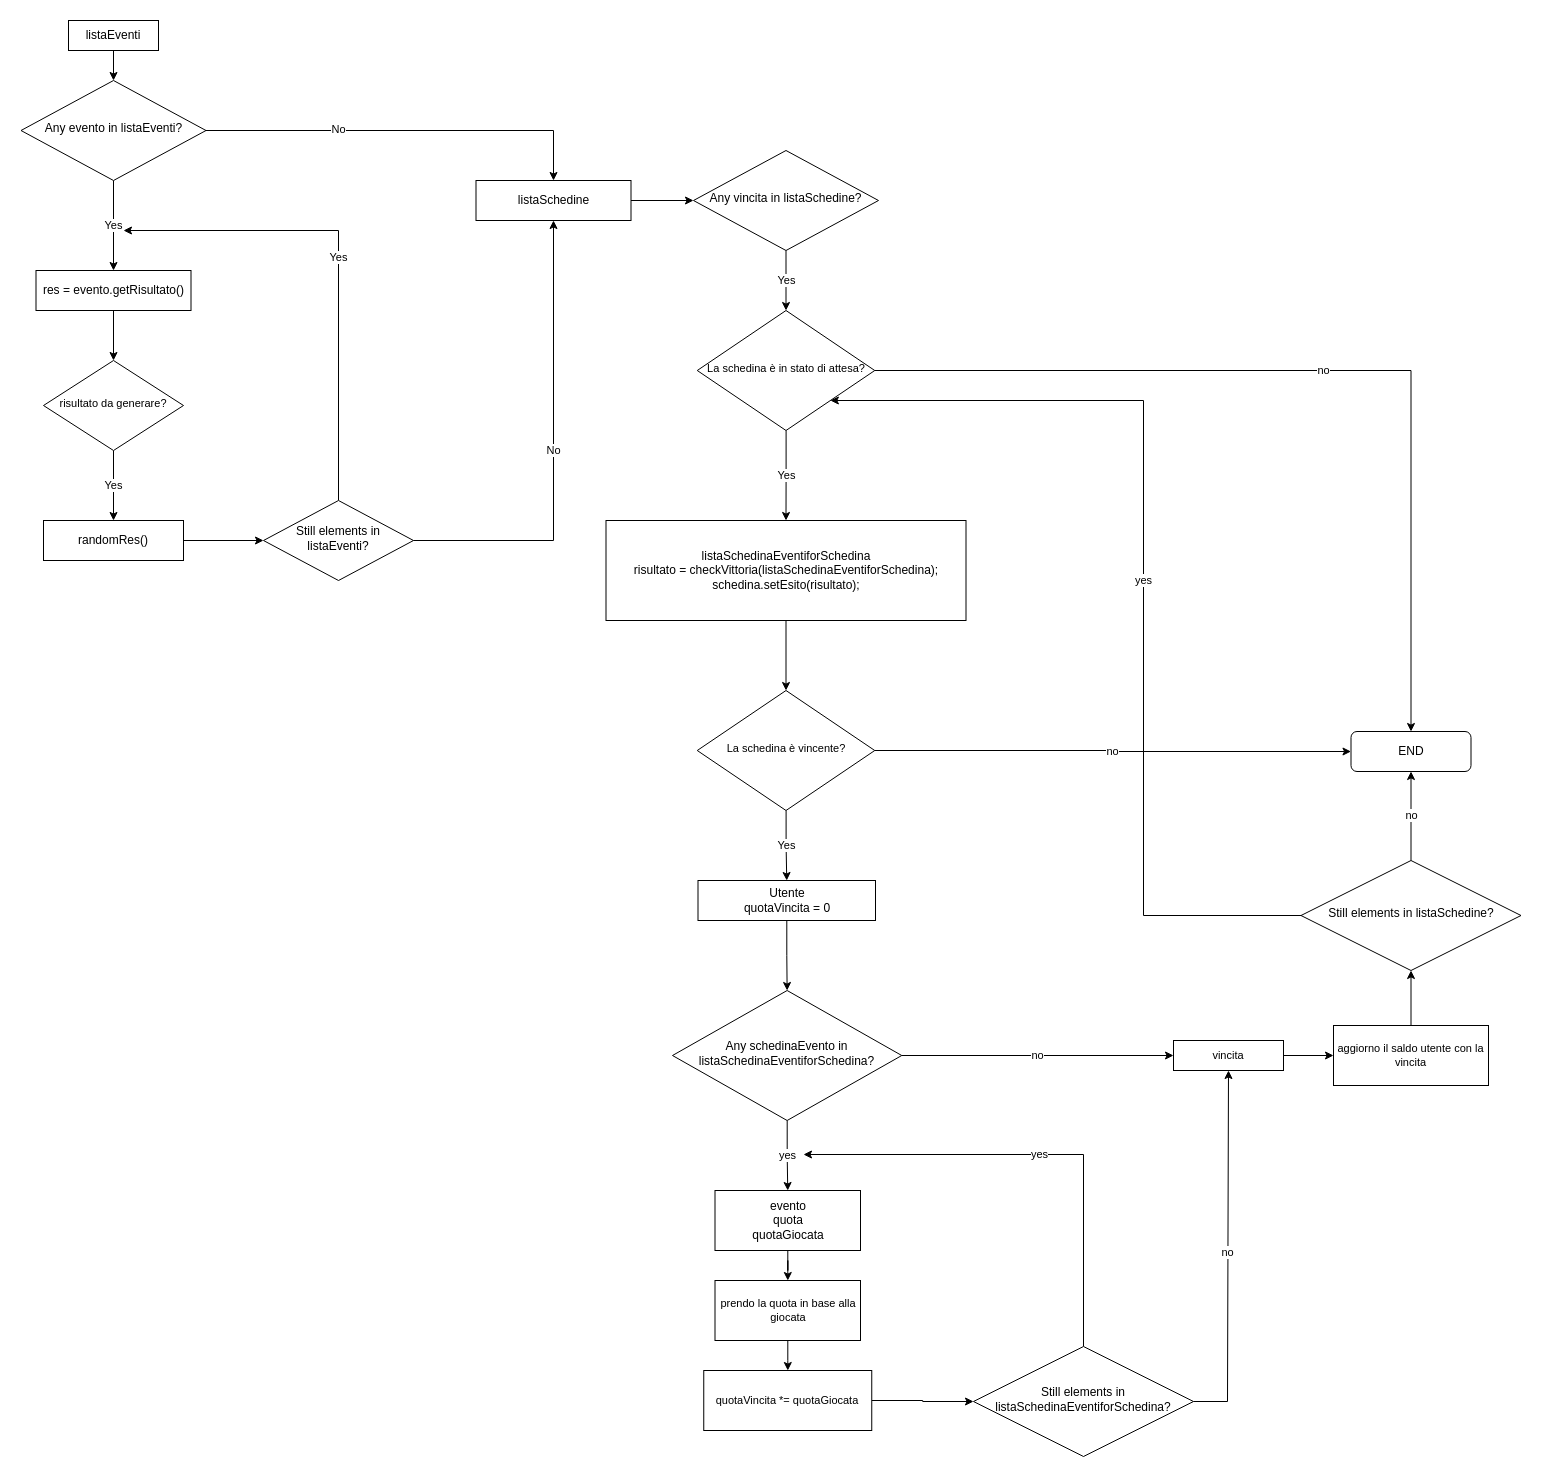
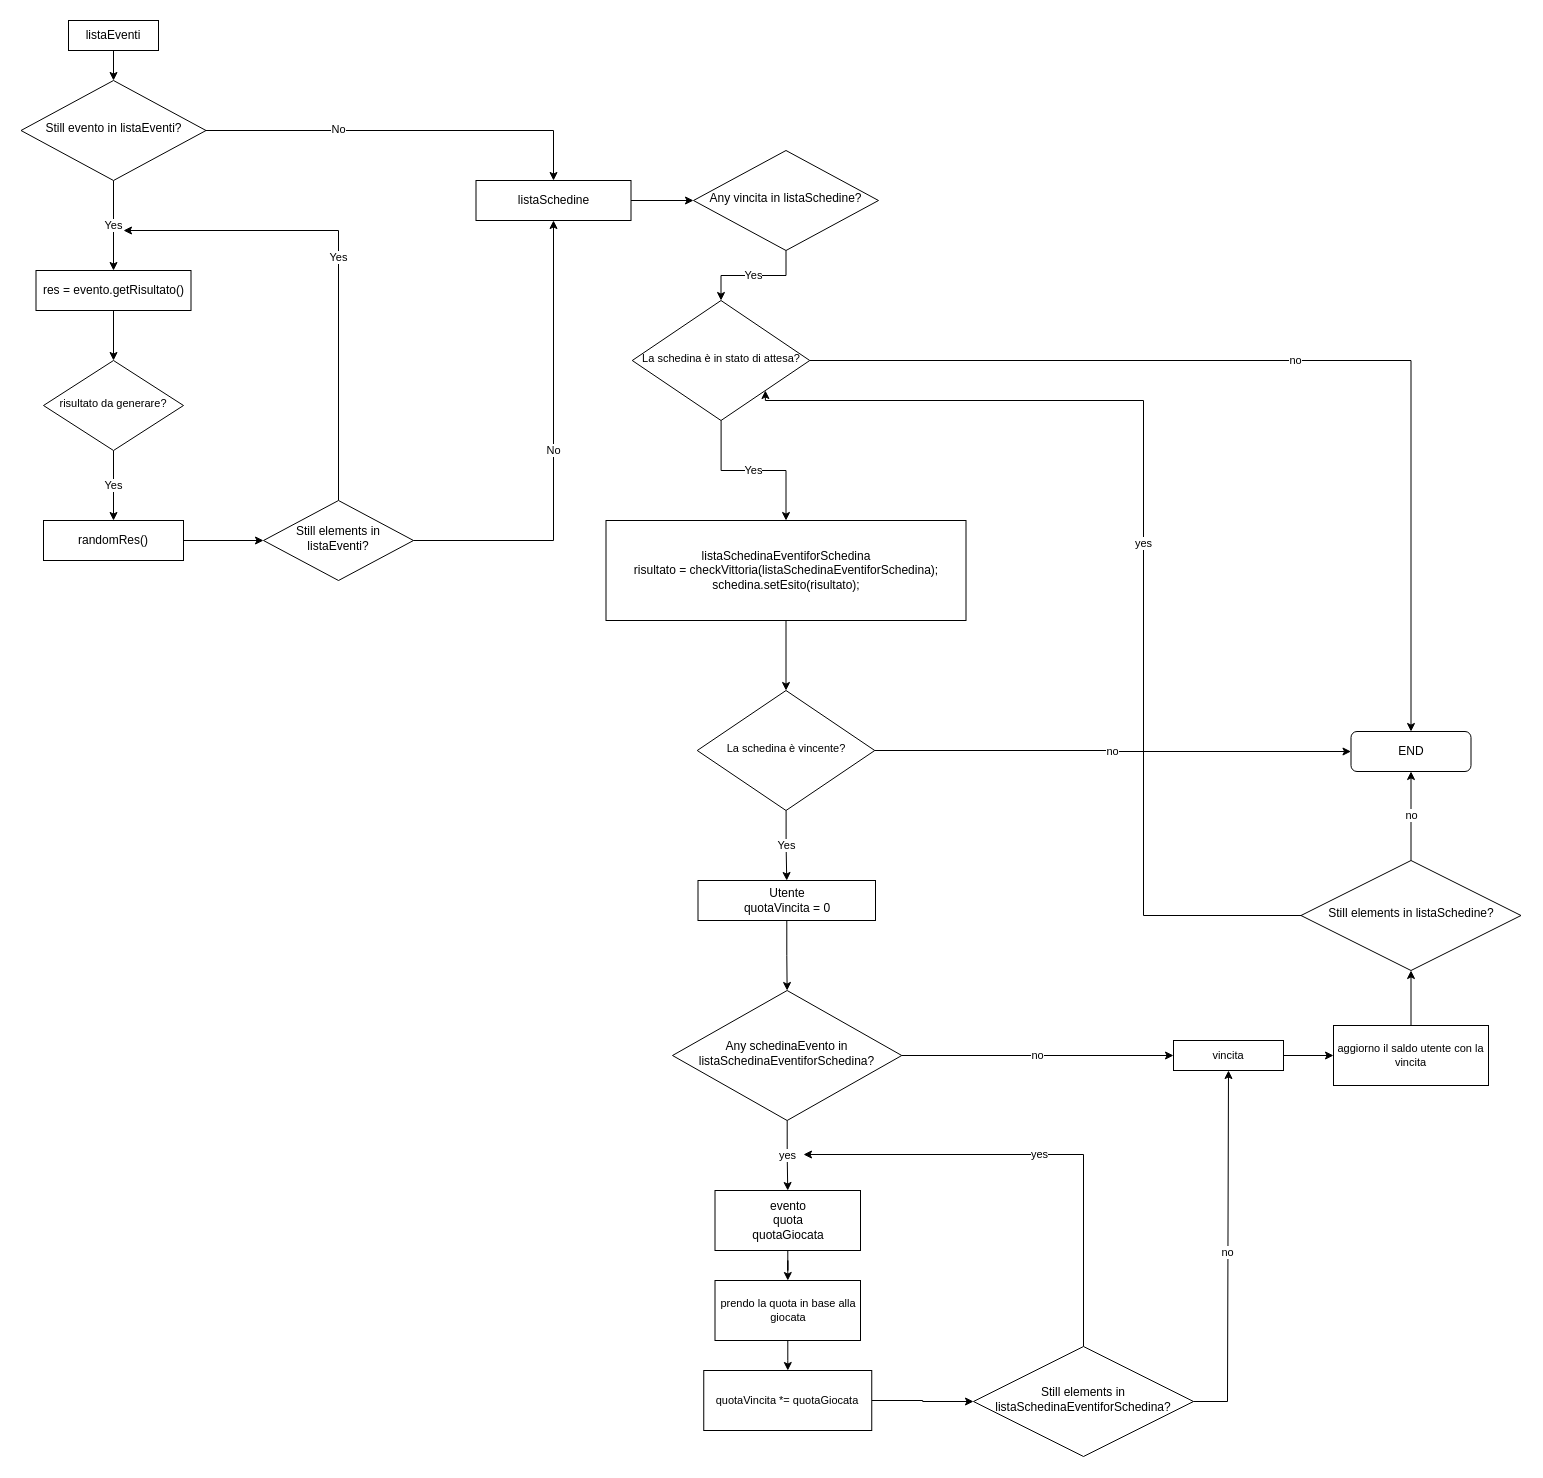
(114, 129) -> (114, 129)
(786, 371) -> (721, 361)
